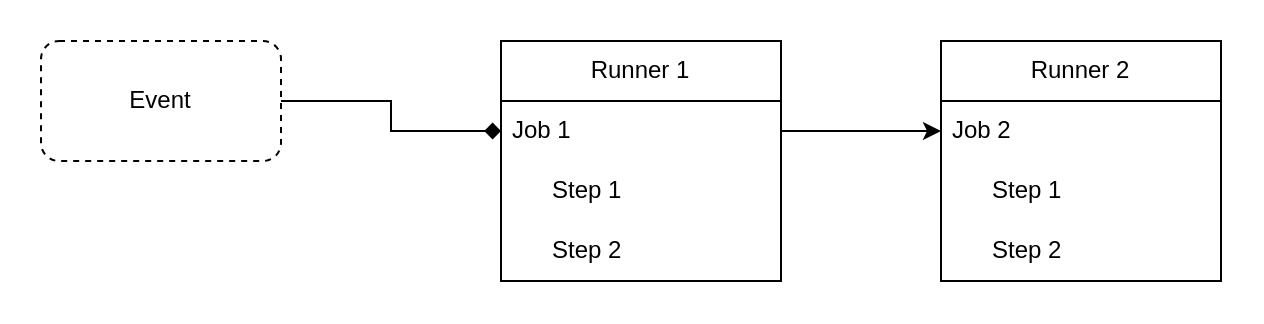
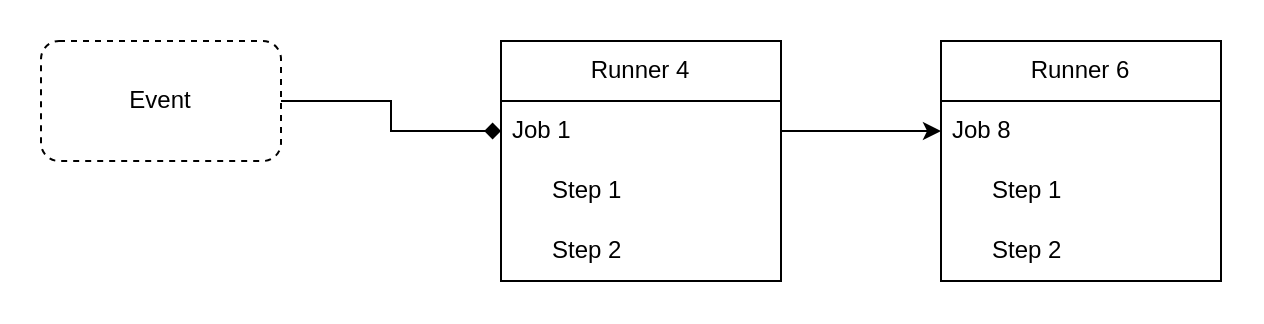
(641, 71) -> (641, 71)
(1081, 71) -> (1081, 71)
(983, 131) -> (983, 131)
